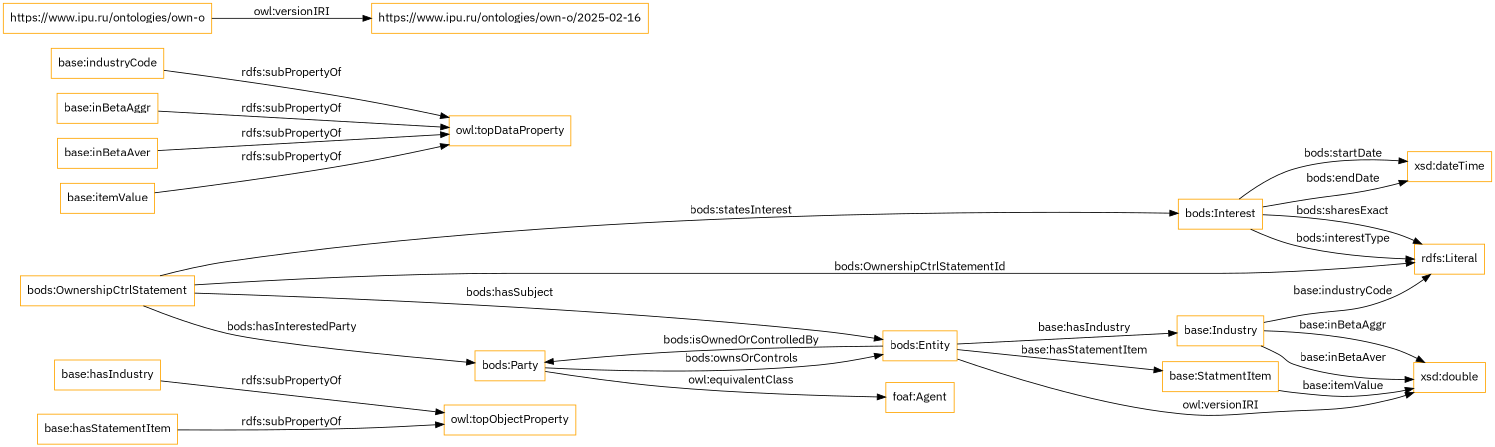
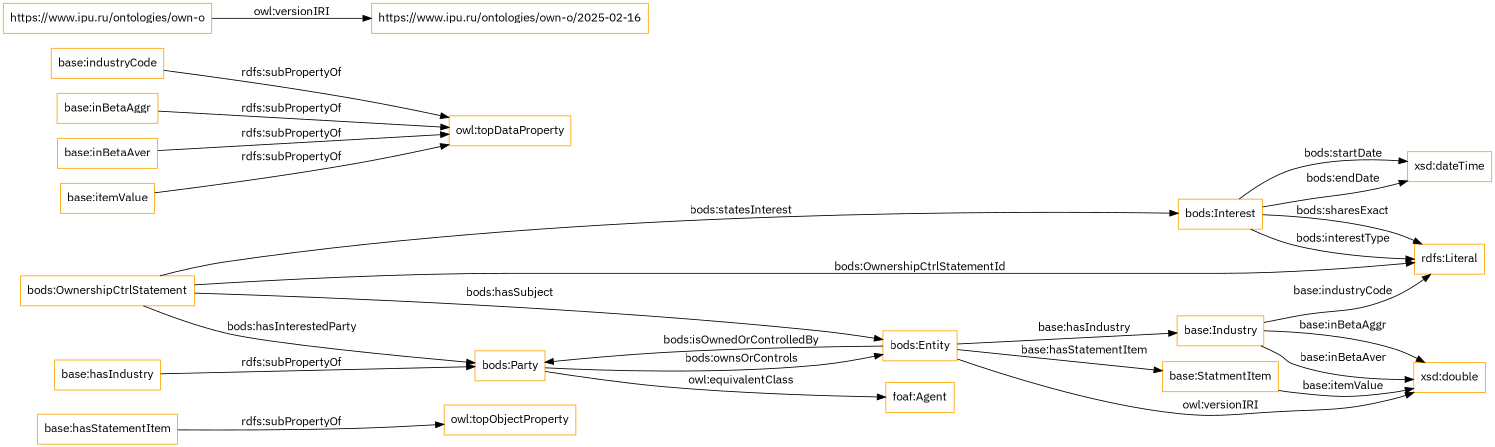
(298, 396) -> (314, 370)
